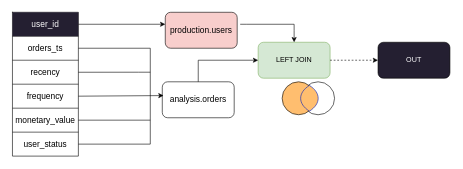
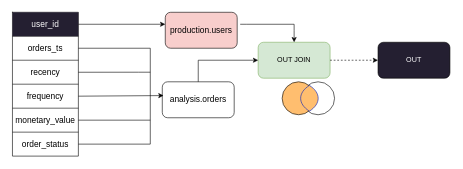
(294, 60) -> (294, 60)
(45, 144) -> (45, 144)
